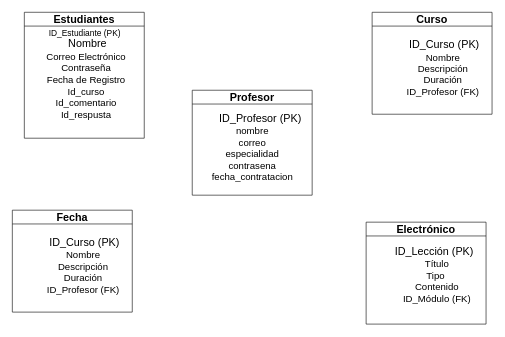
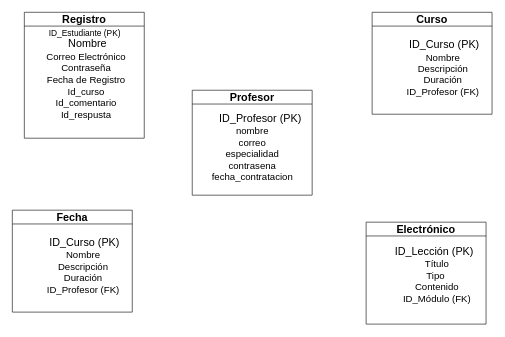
(84, 20) -> (84, 20)
